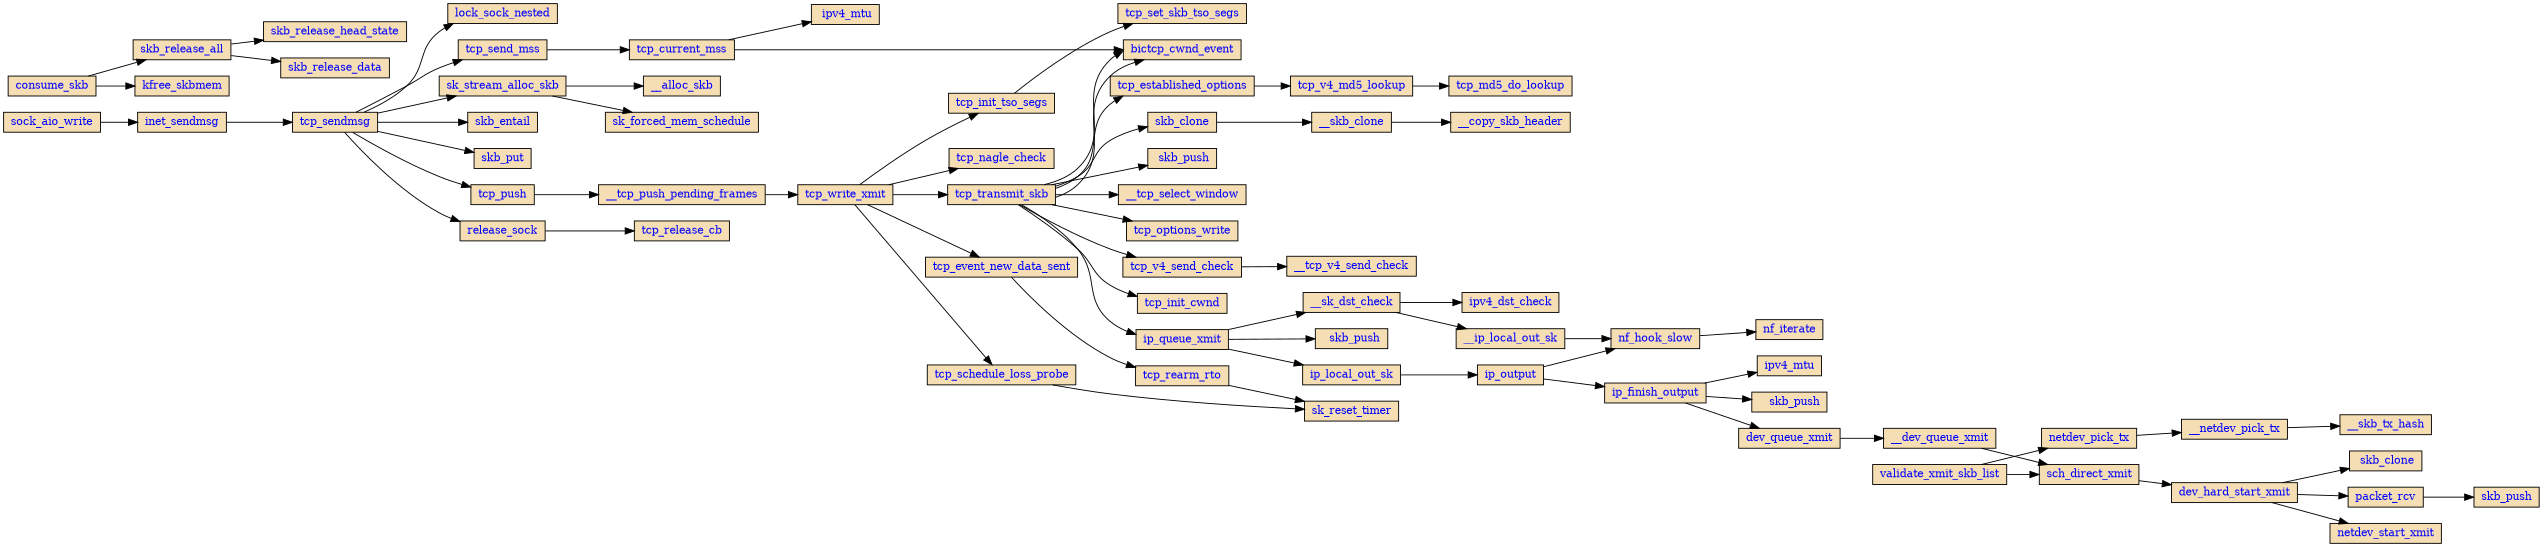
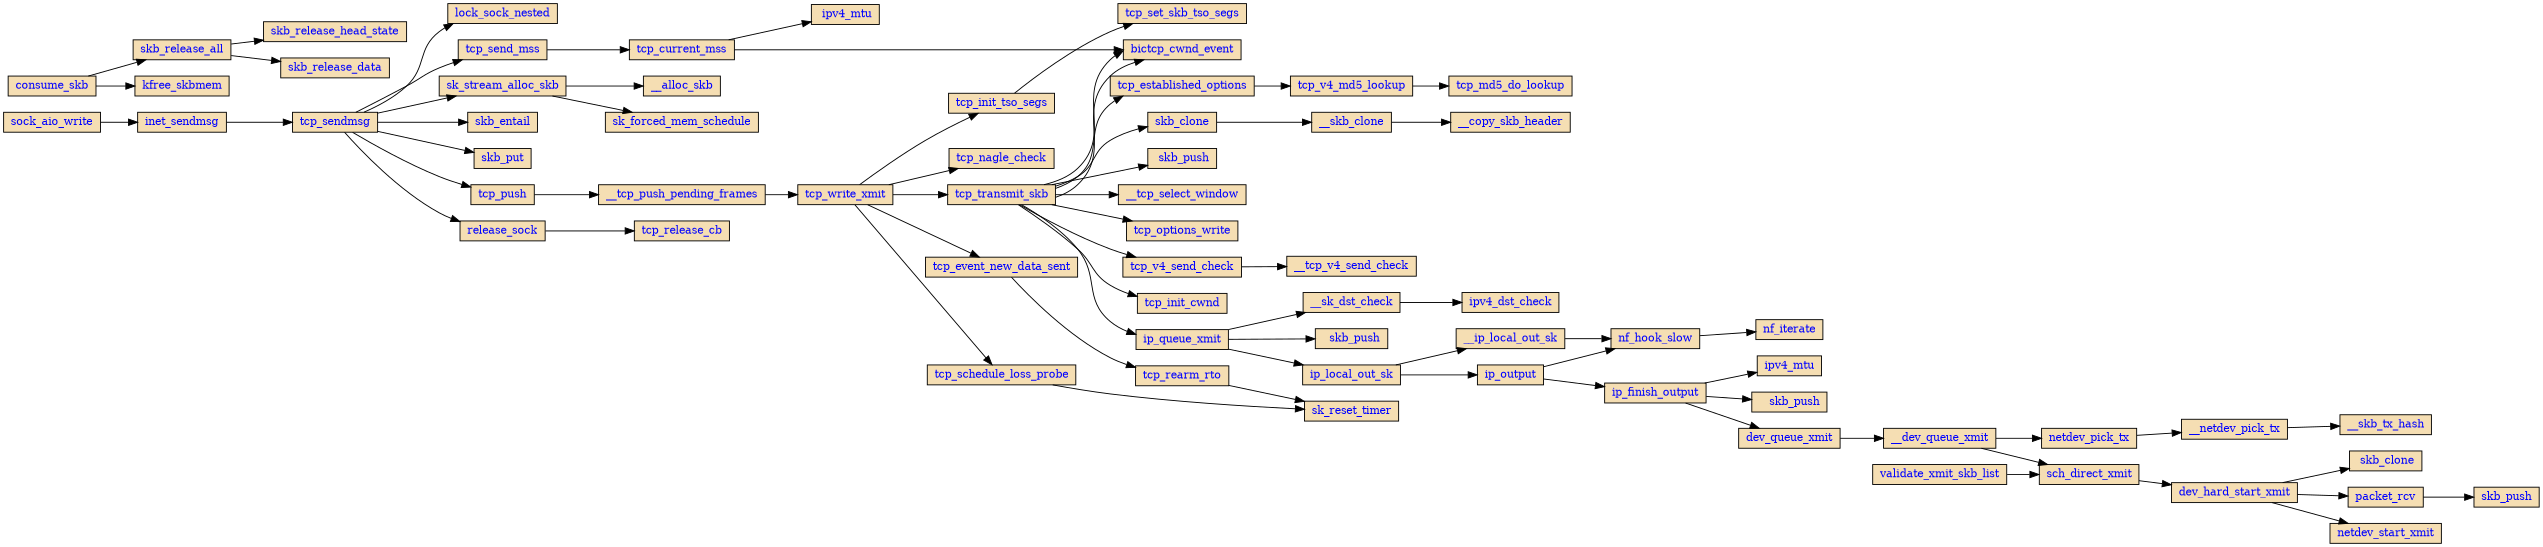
(1427, 320) -> (1427, 358)
(2003, 459) -> (2014, 438)
